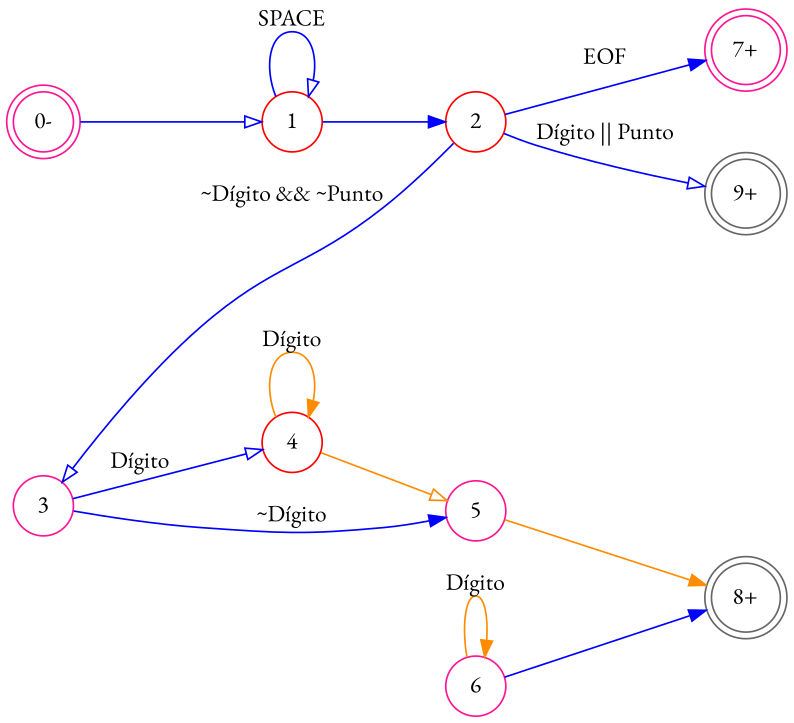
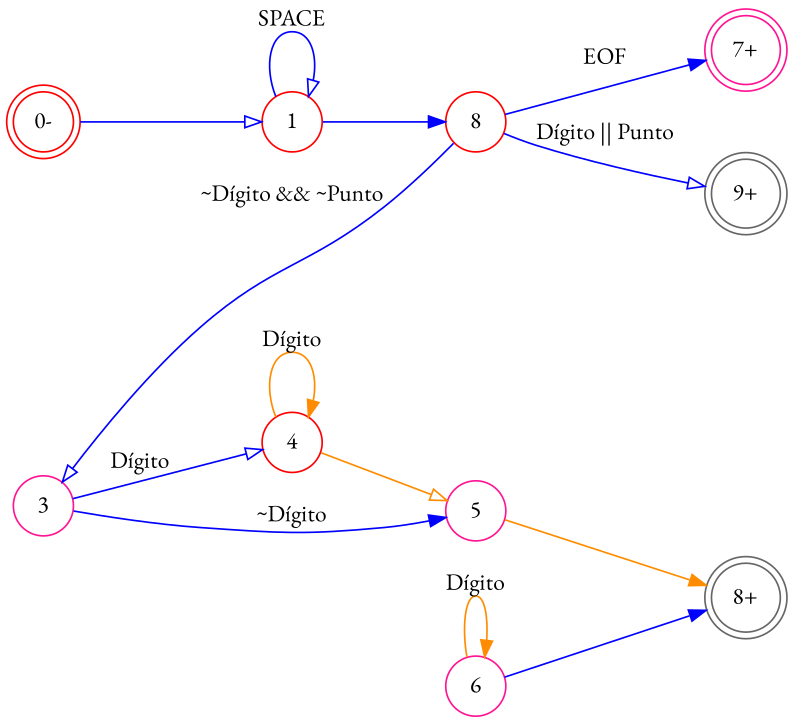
(43, 122) -> (43, 122)
(476, 122) -> (476, 122)
